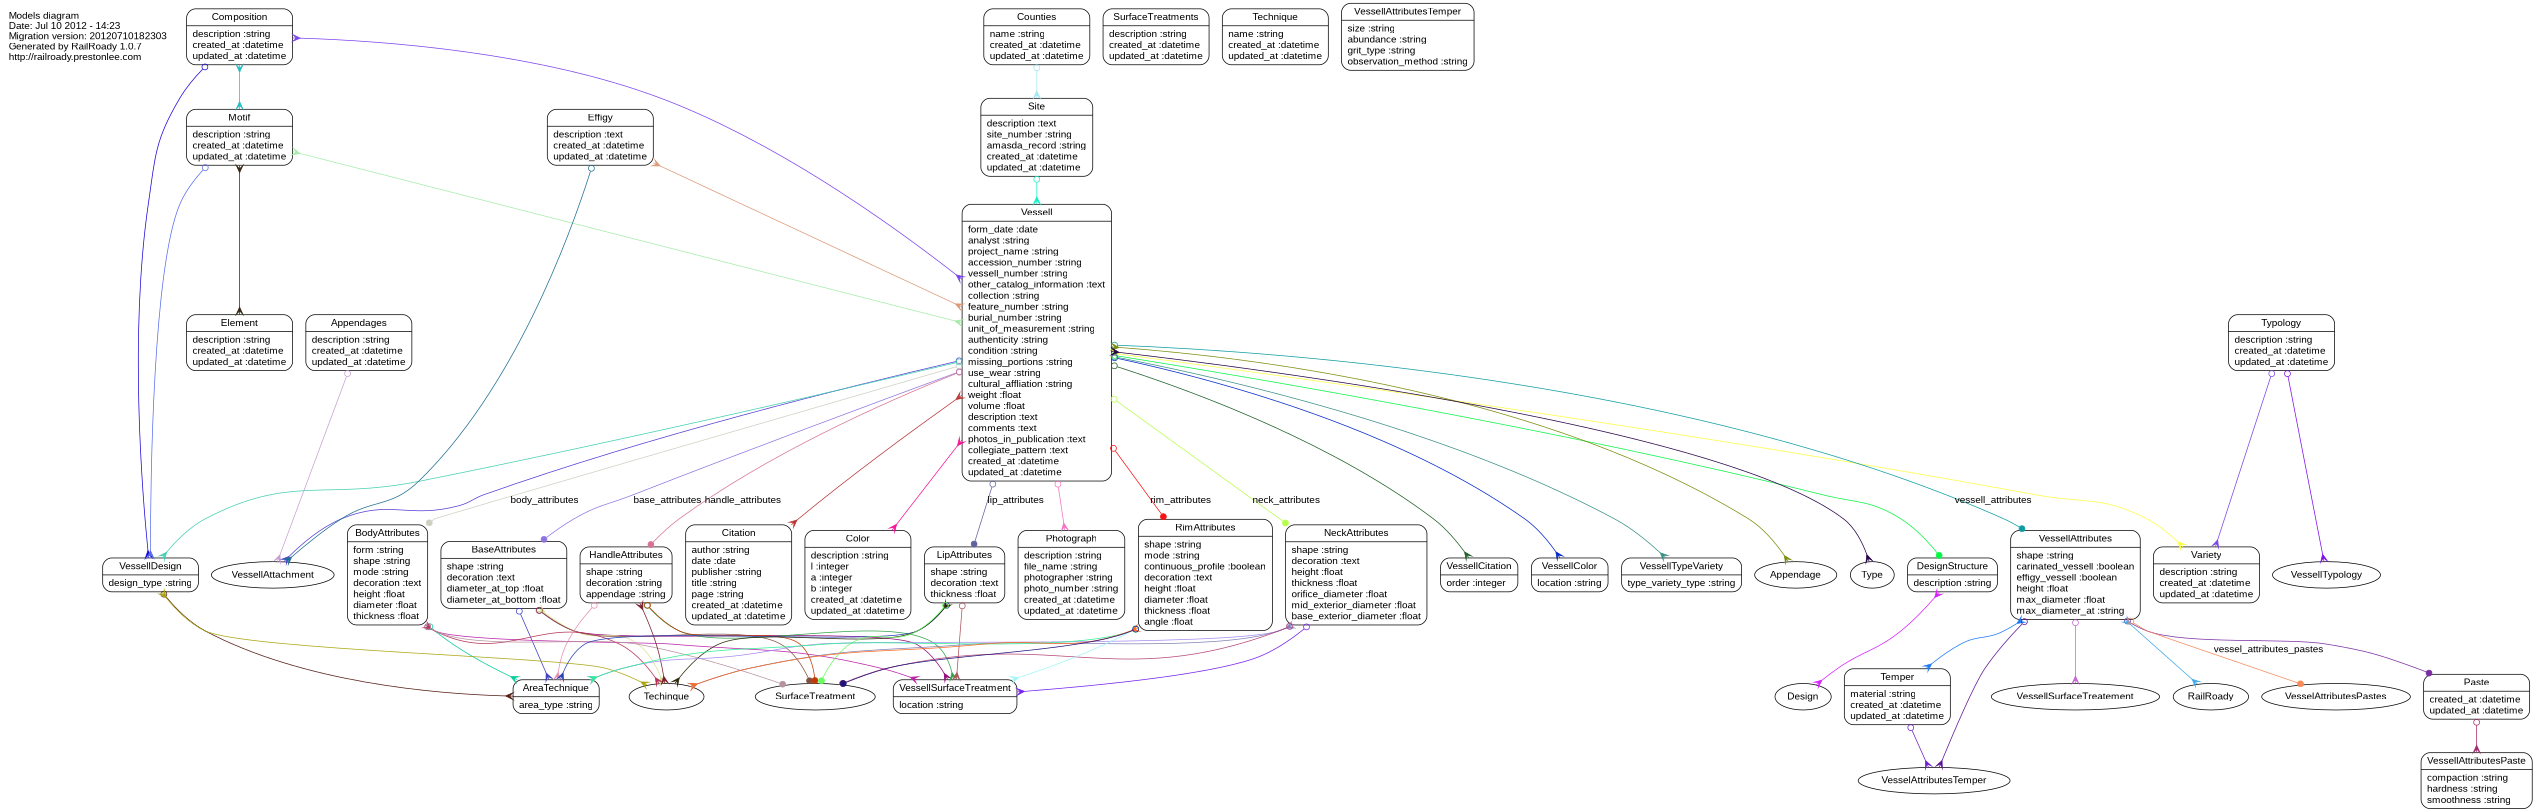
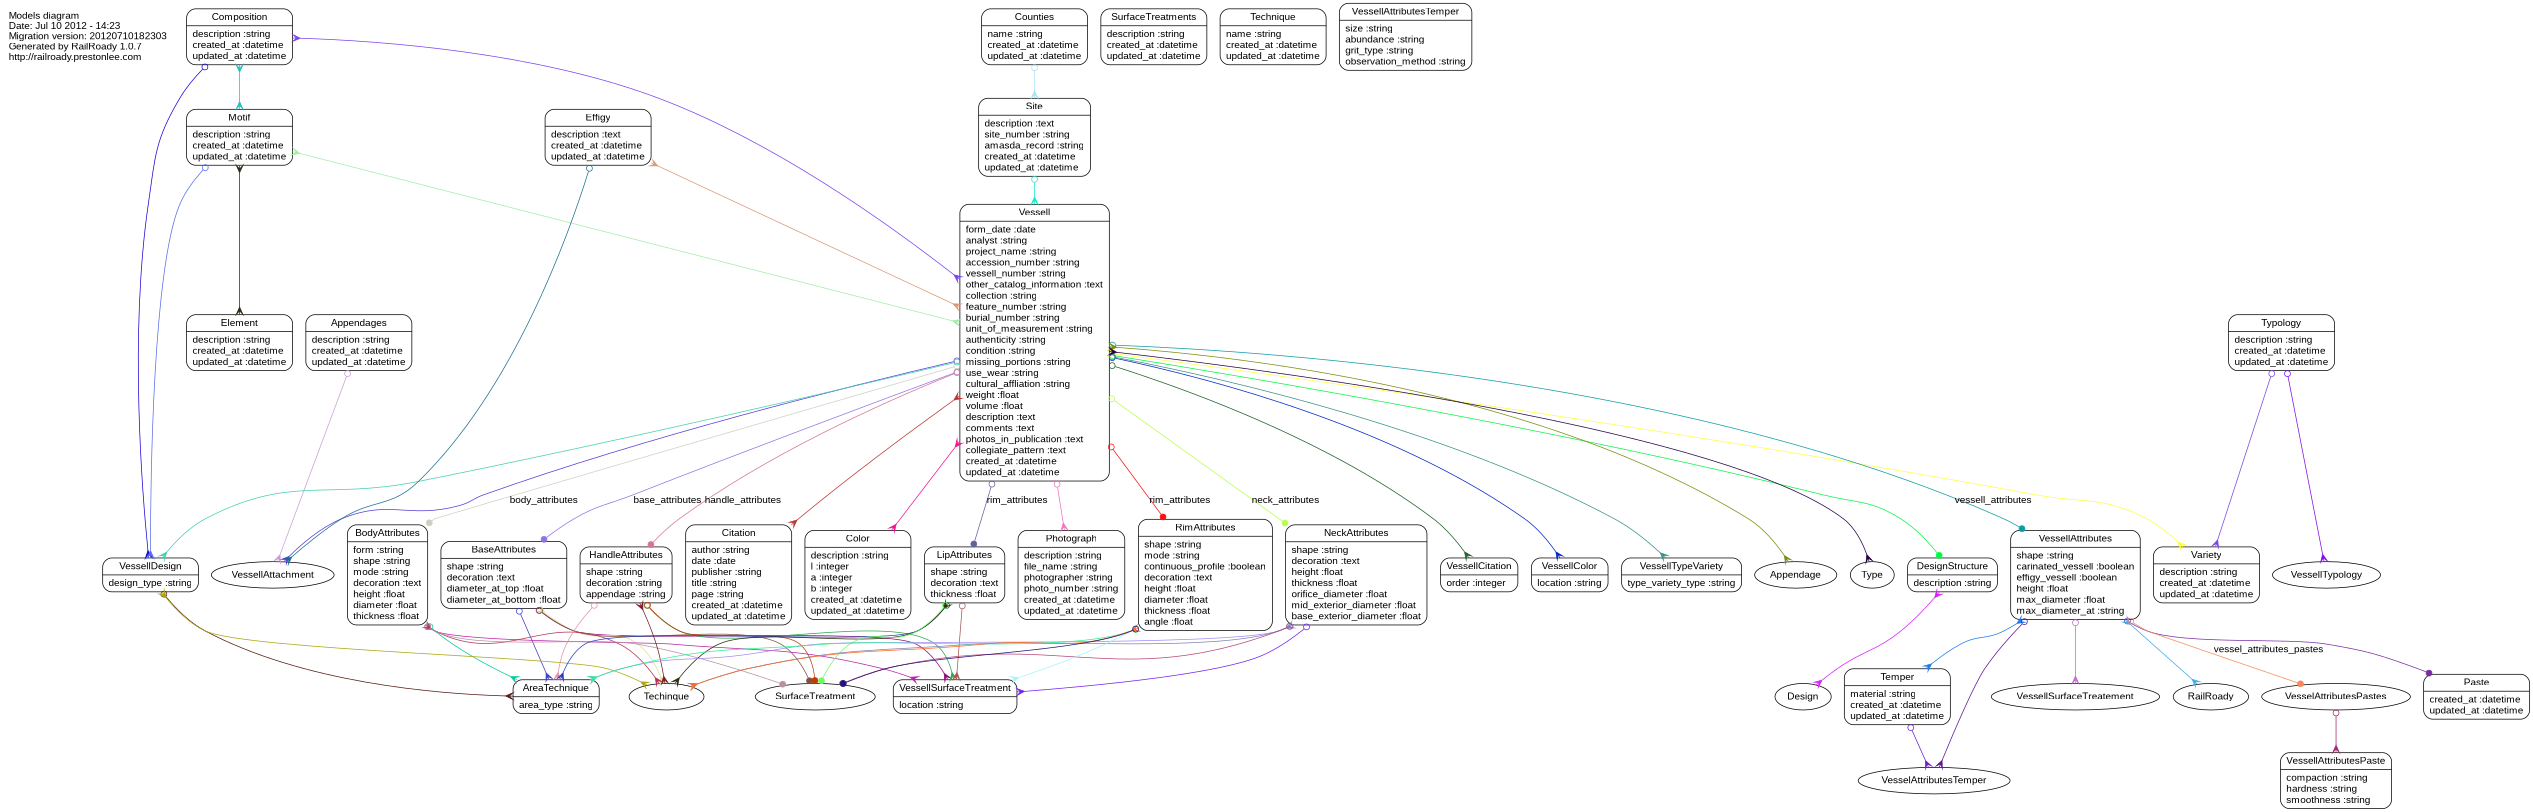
(1016, 500) -> (1017, 500)
(2477, 735) -> (2336, 731)
